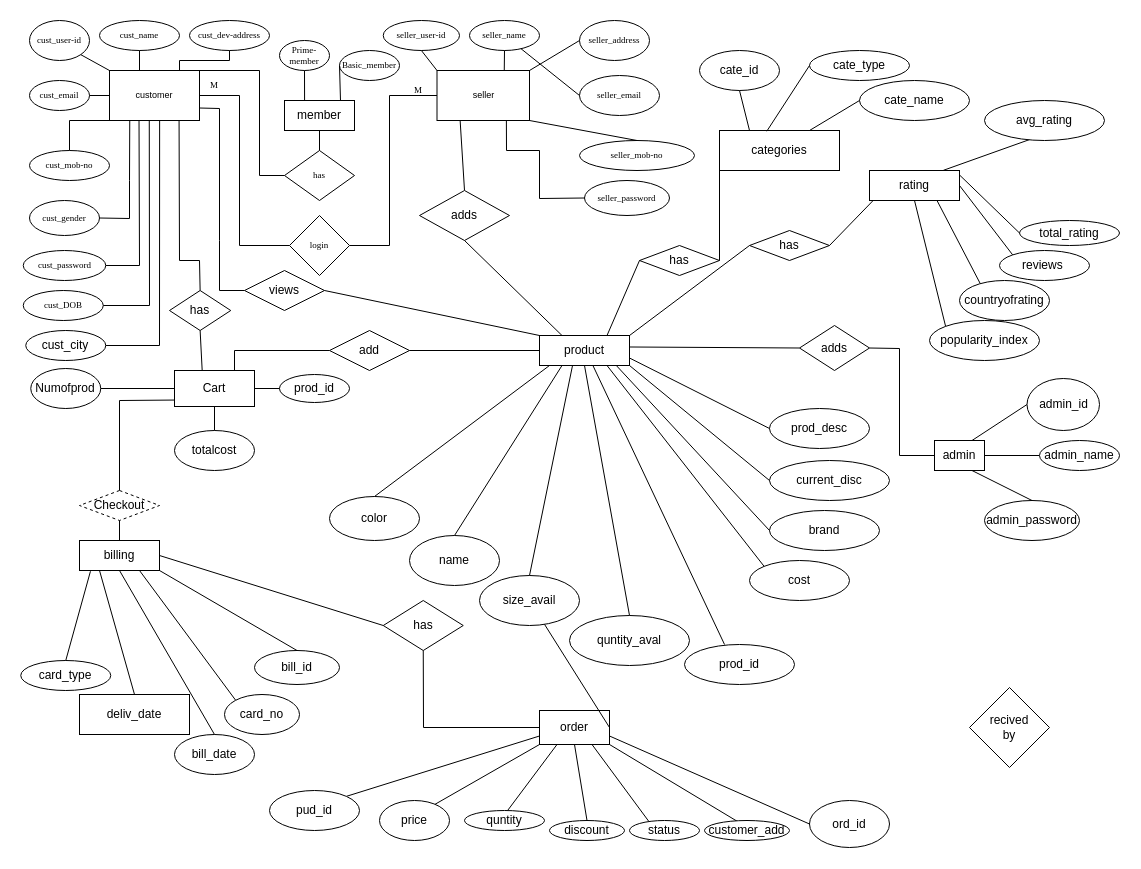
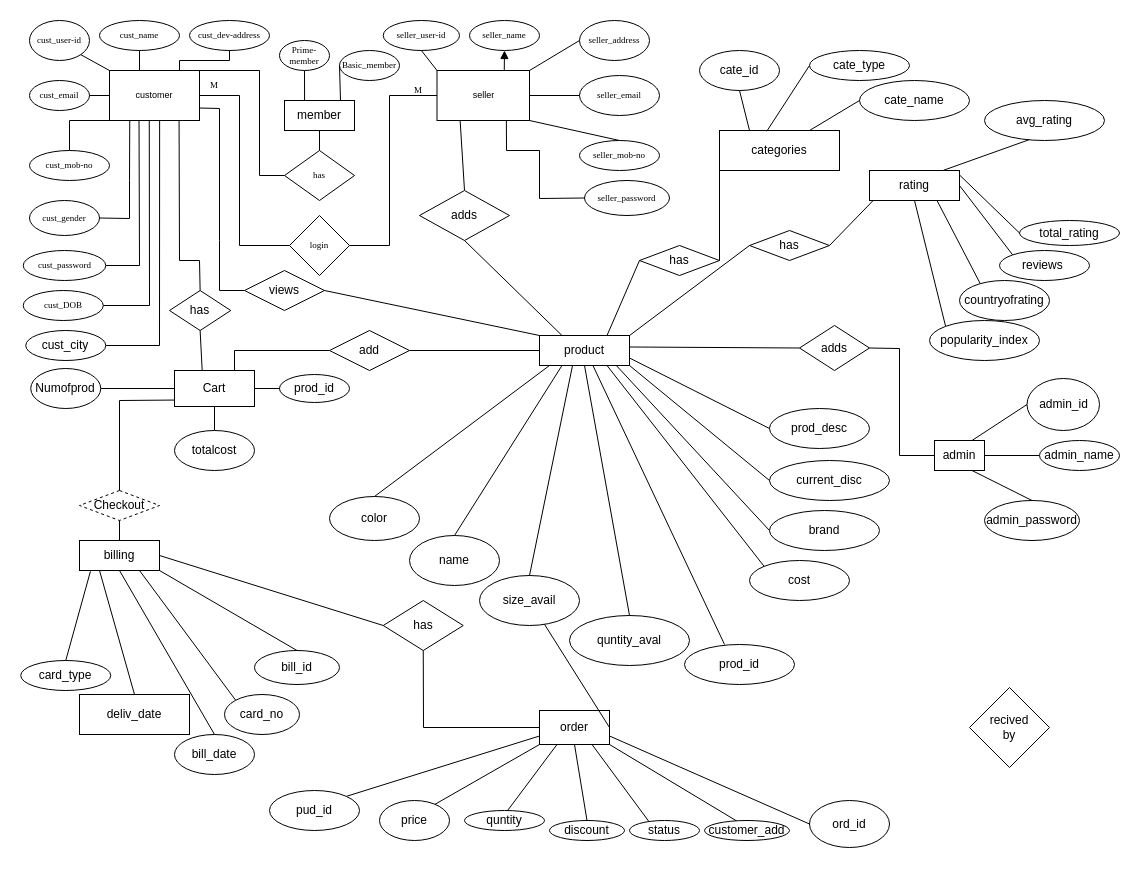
(504, 56) -> (504, 60)
(550, 72) -> (555, 96)
(637, 156) -> (620, 156)
